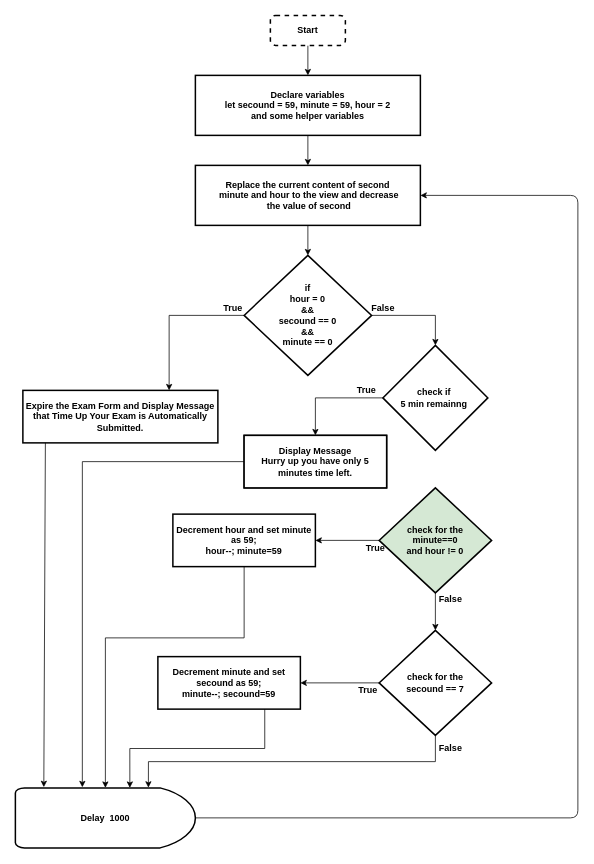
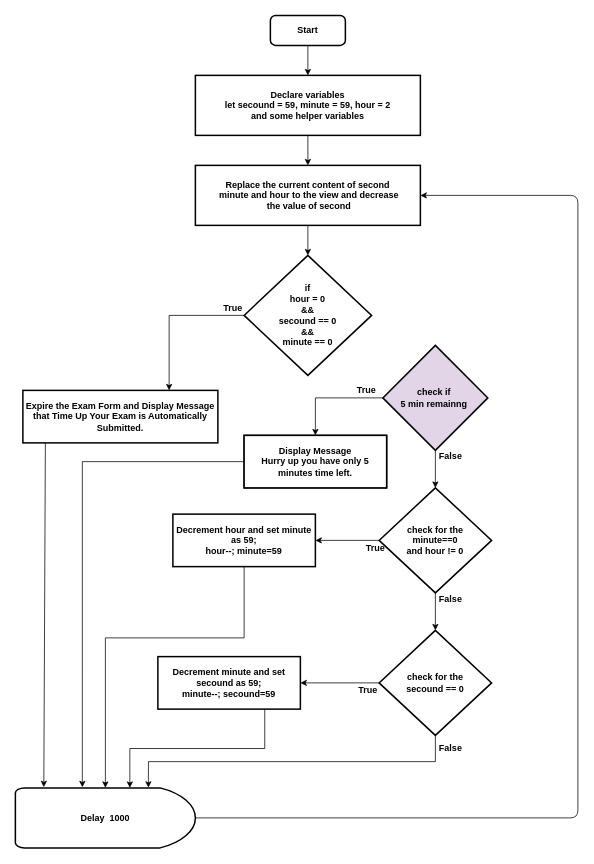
(308, 30) -> (308, 30)
(416, 315) -> none
(435, 398) -> (435, 398)
none -> (435, 467)
(435, 540) -> (435, 540)
(435, 683) -> (435, 683)
